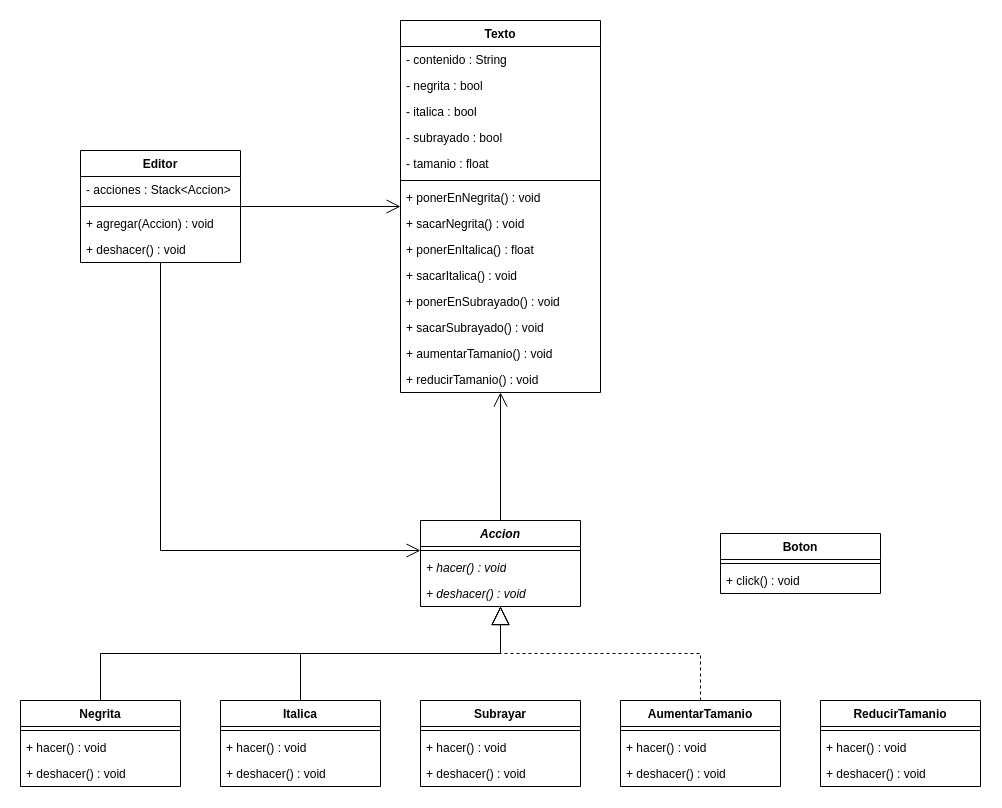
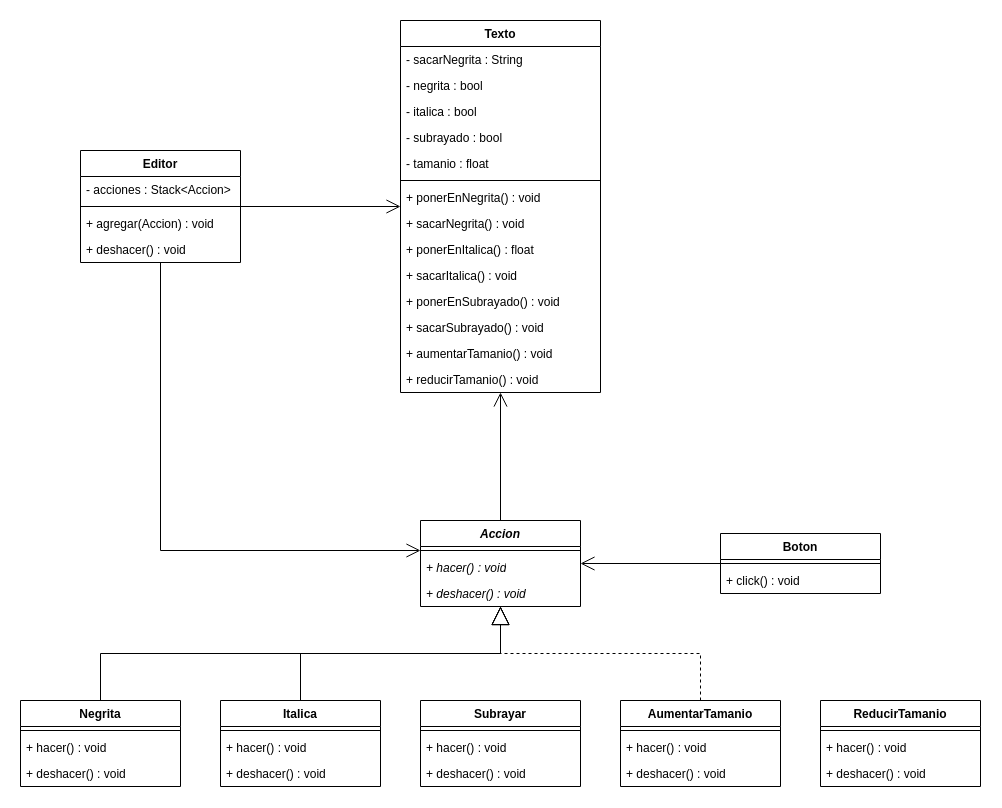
(464, 61) -> (474, 61)
none -> (651, 564)
